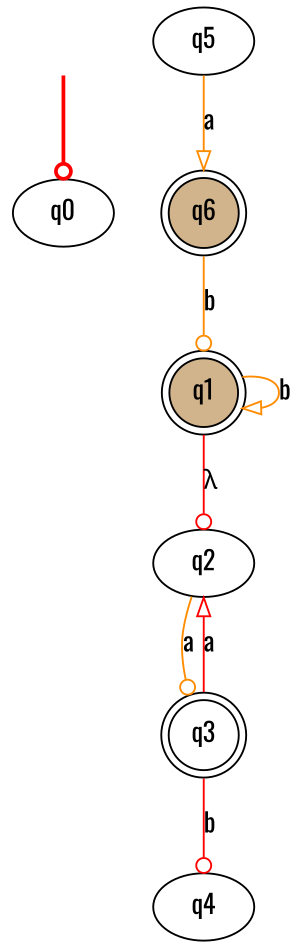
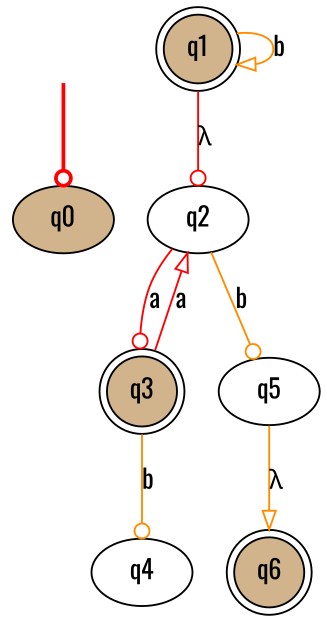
(210, 123) -> (277, 482)
(63, 213) -> (63, 220)
(204, 296) -> none
none -> (231, 298)
(182, 638) -> (149, 288)
(204, 735) -> (142, 391)
(204, 818) -> (142, 479)
